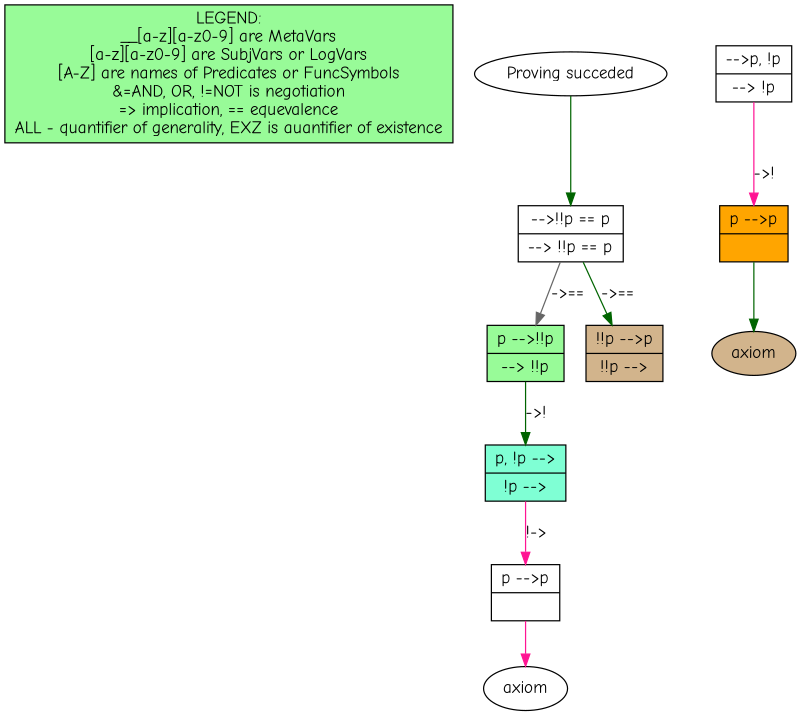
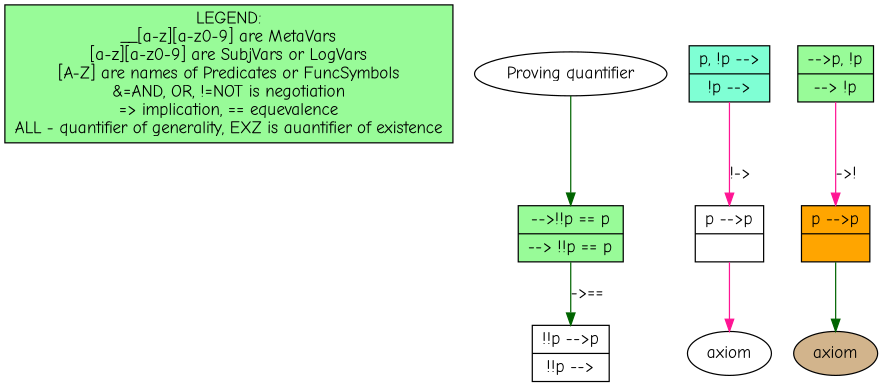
(571, 74) -> (571, 74)
(754, 74) -> (836, 74)
(571, 234) -> (571, 234)
(526, 353) -> none
(624, 353) -> (571, 353)
